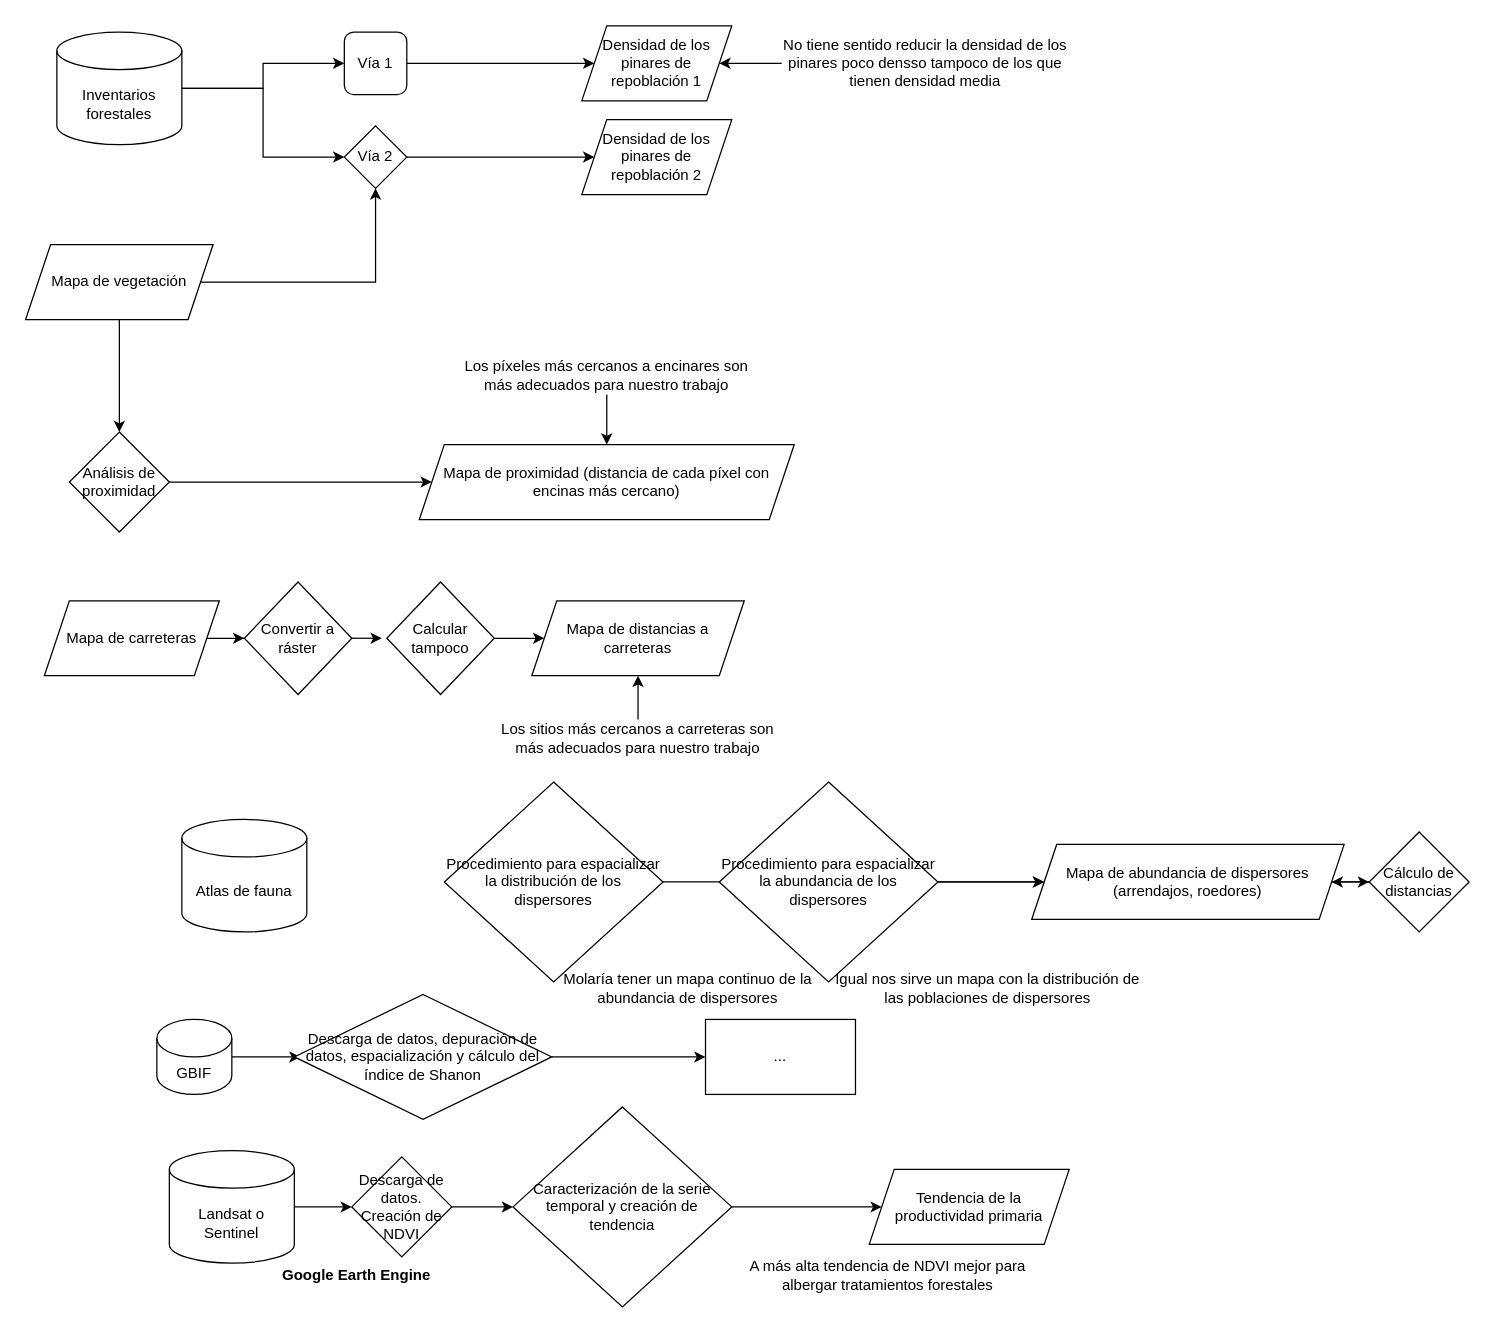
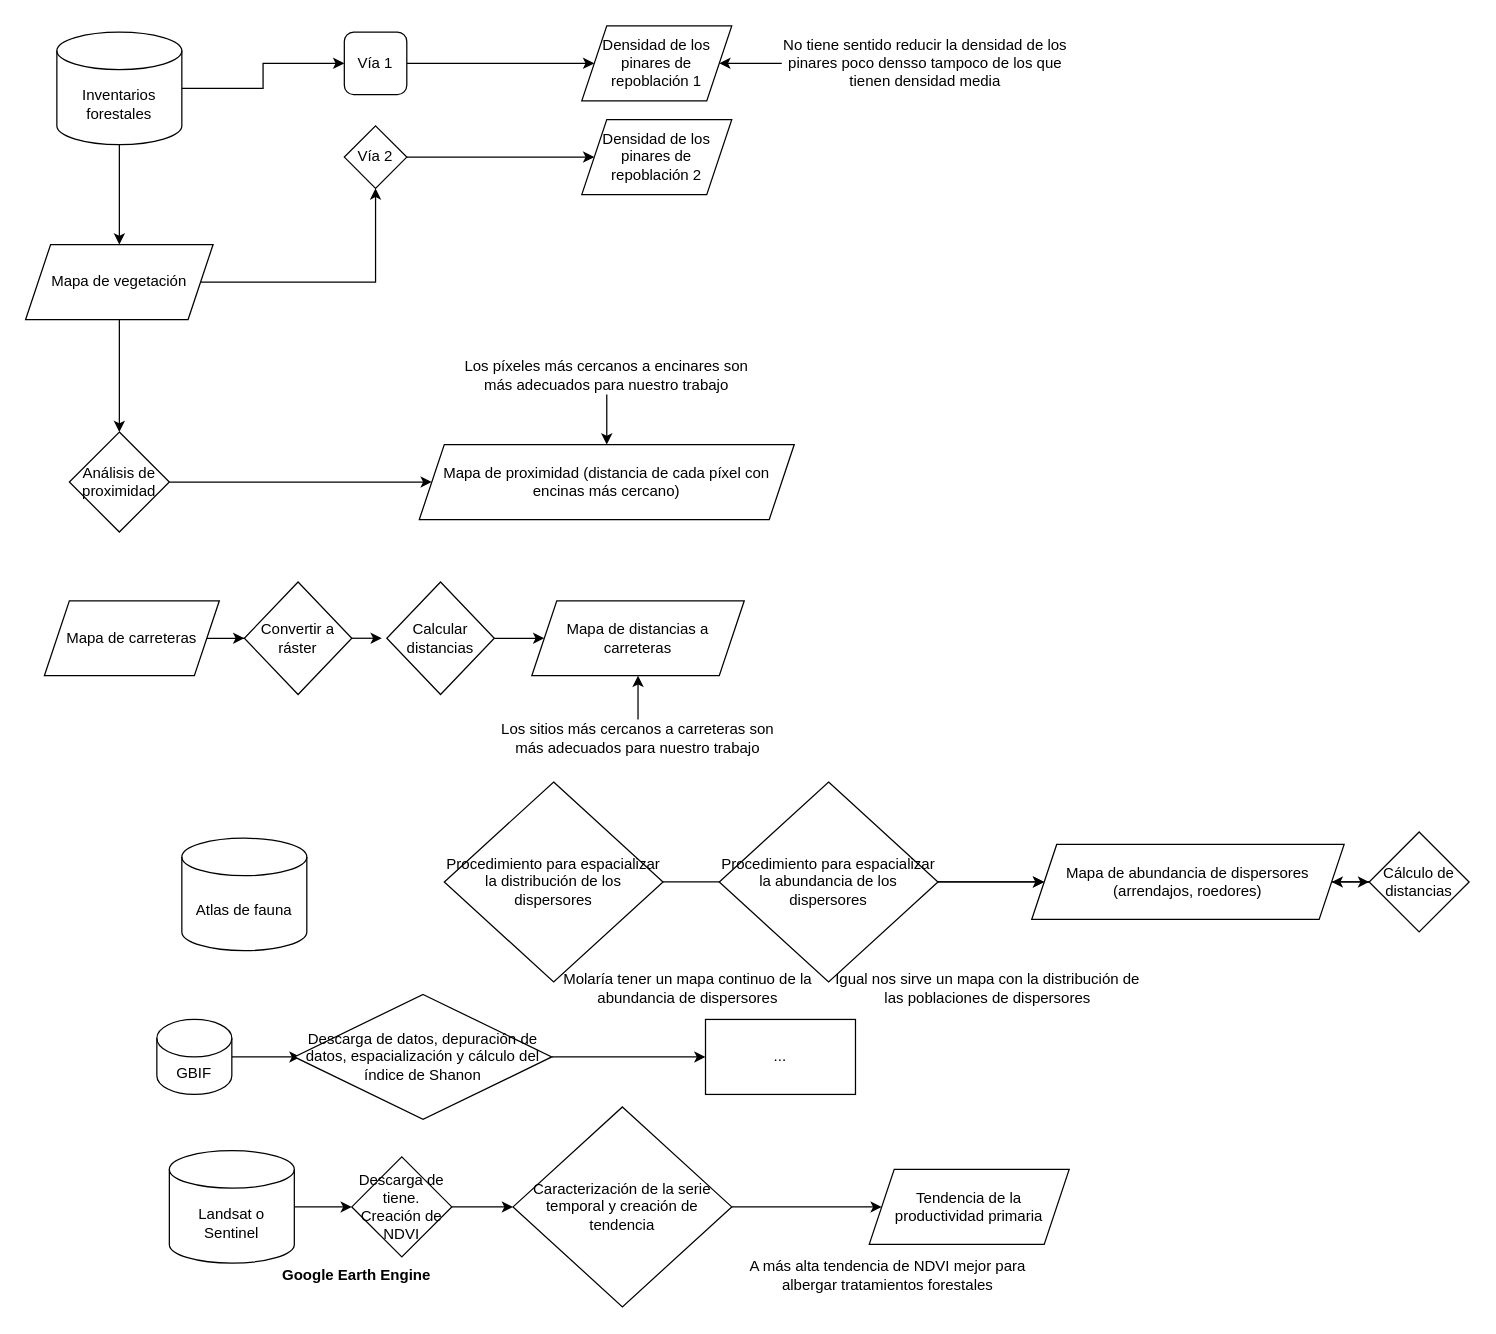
(267, 157) -> (119, 190)
(441, 638) -> (441, 638)
(244, 876) -> (244, 894)
(402, 1207) -> (402, 1207)
